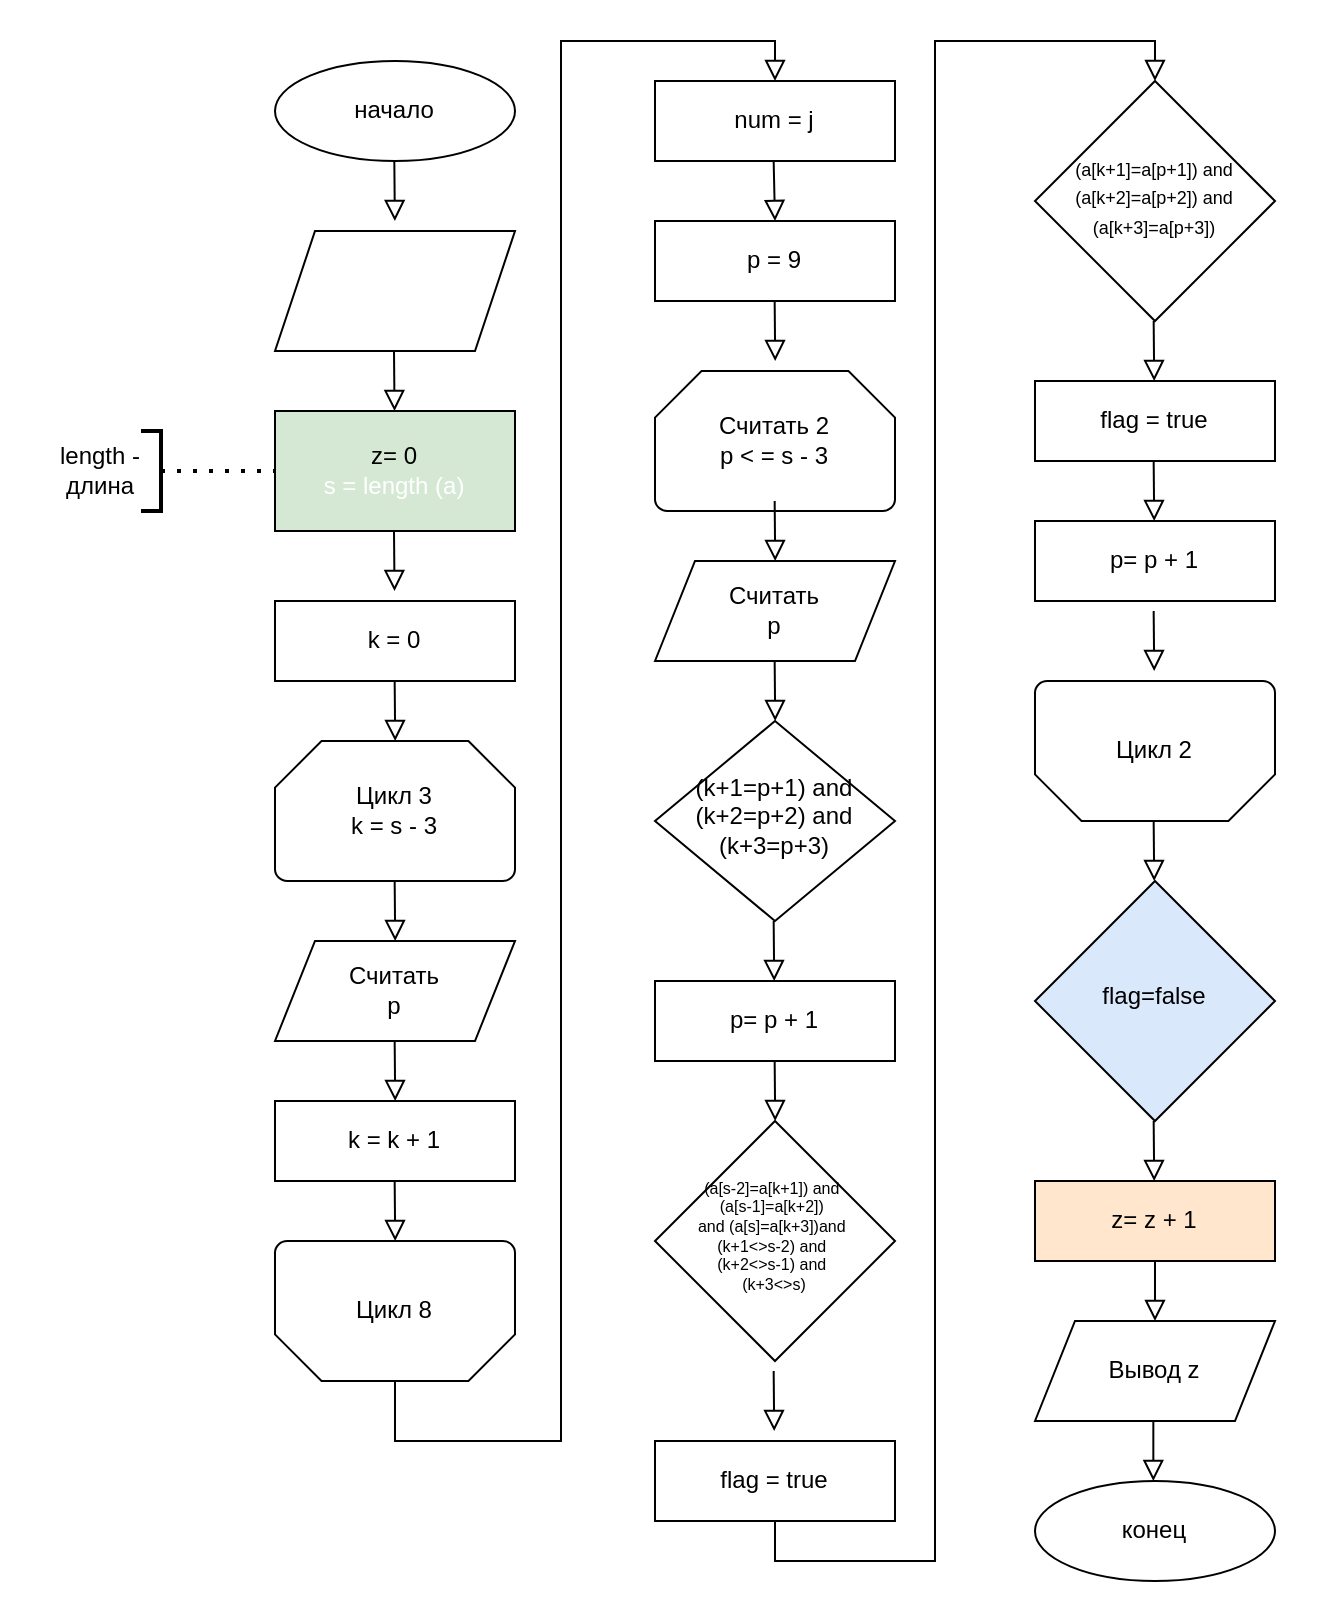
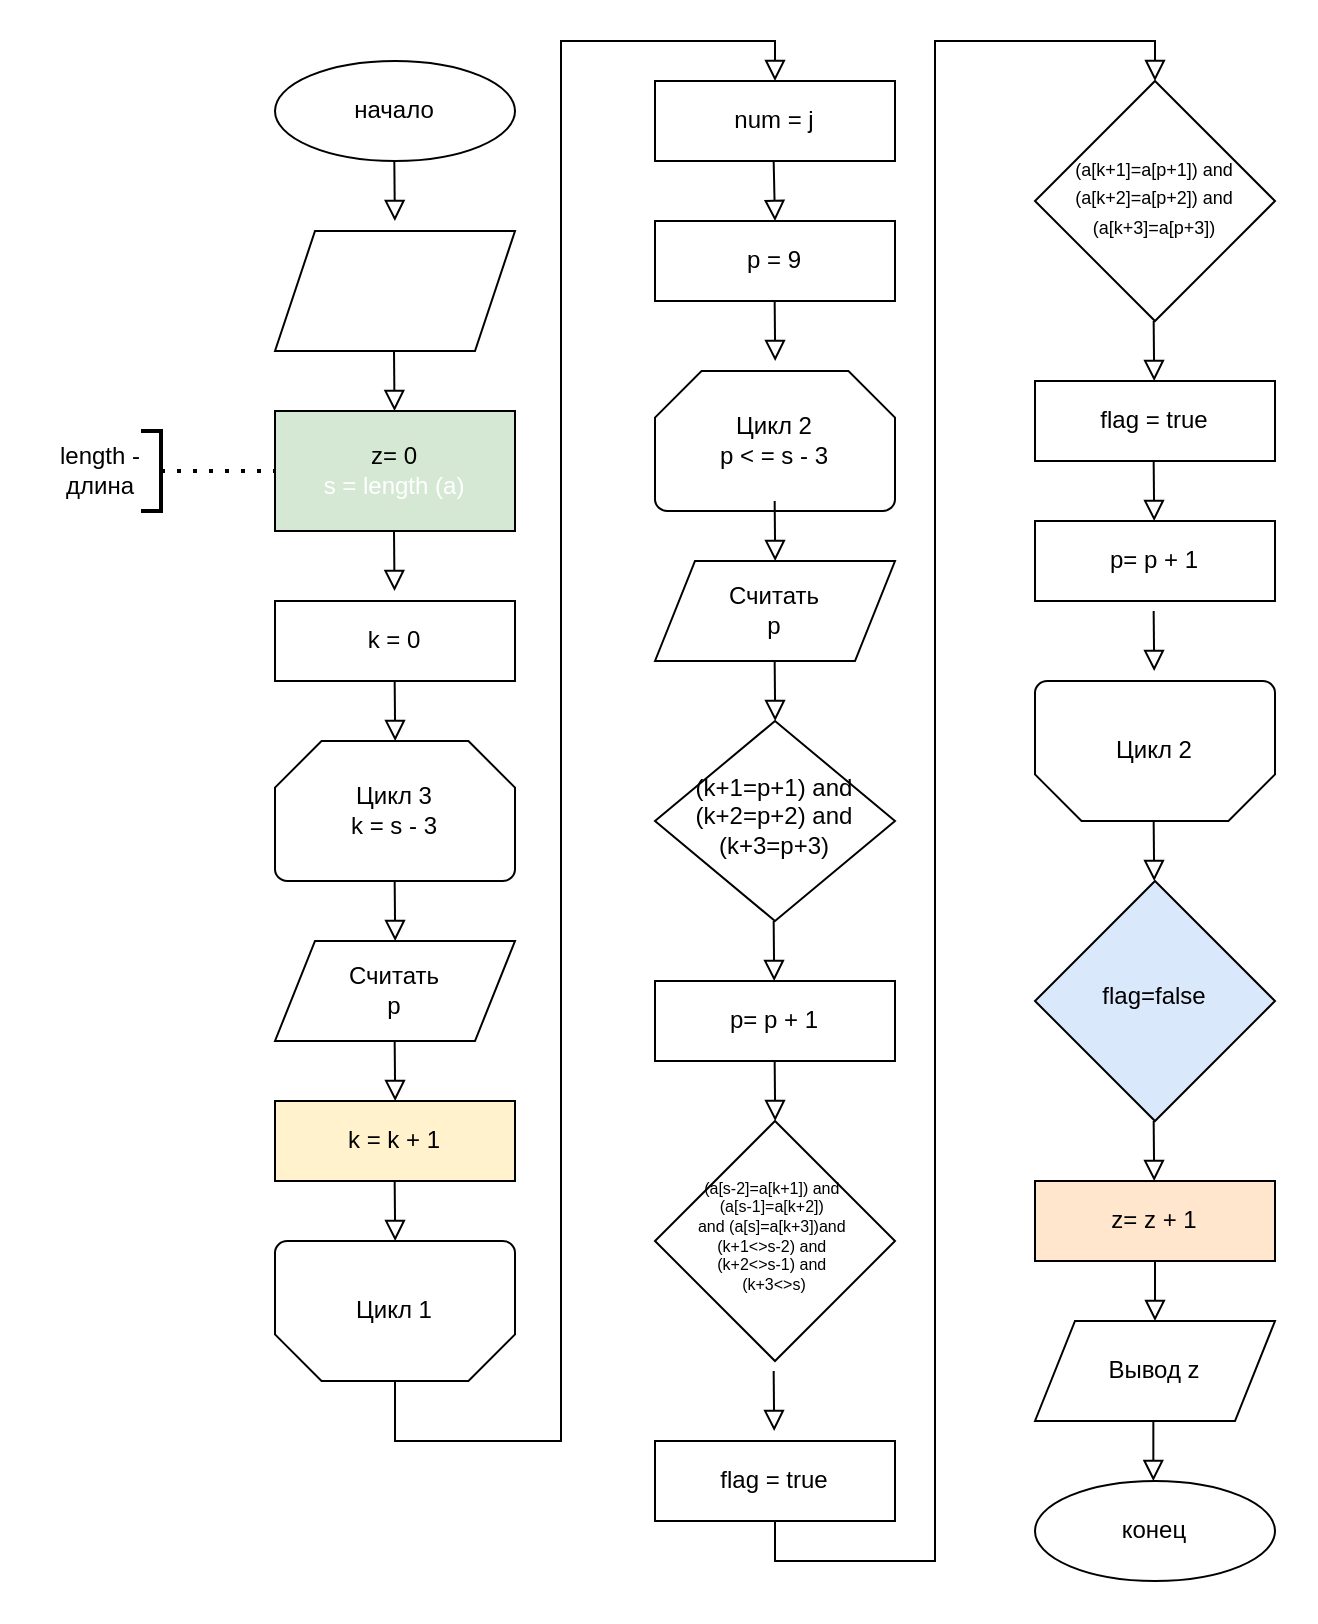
(775, 441) -> (775, 441)
(395, 1141) -> (395, 1141)
(395, 1311) -> (395, 1311)
